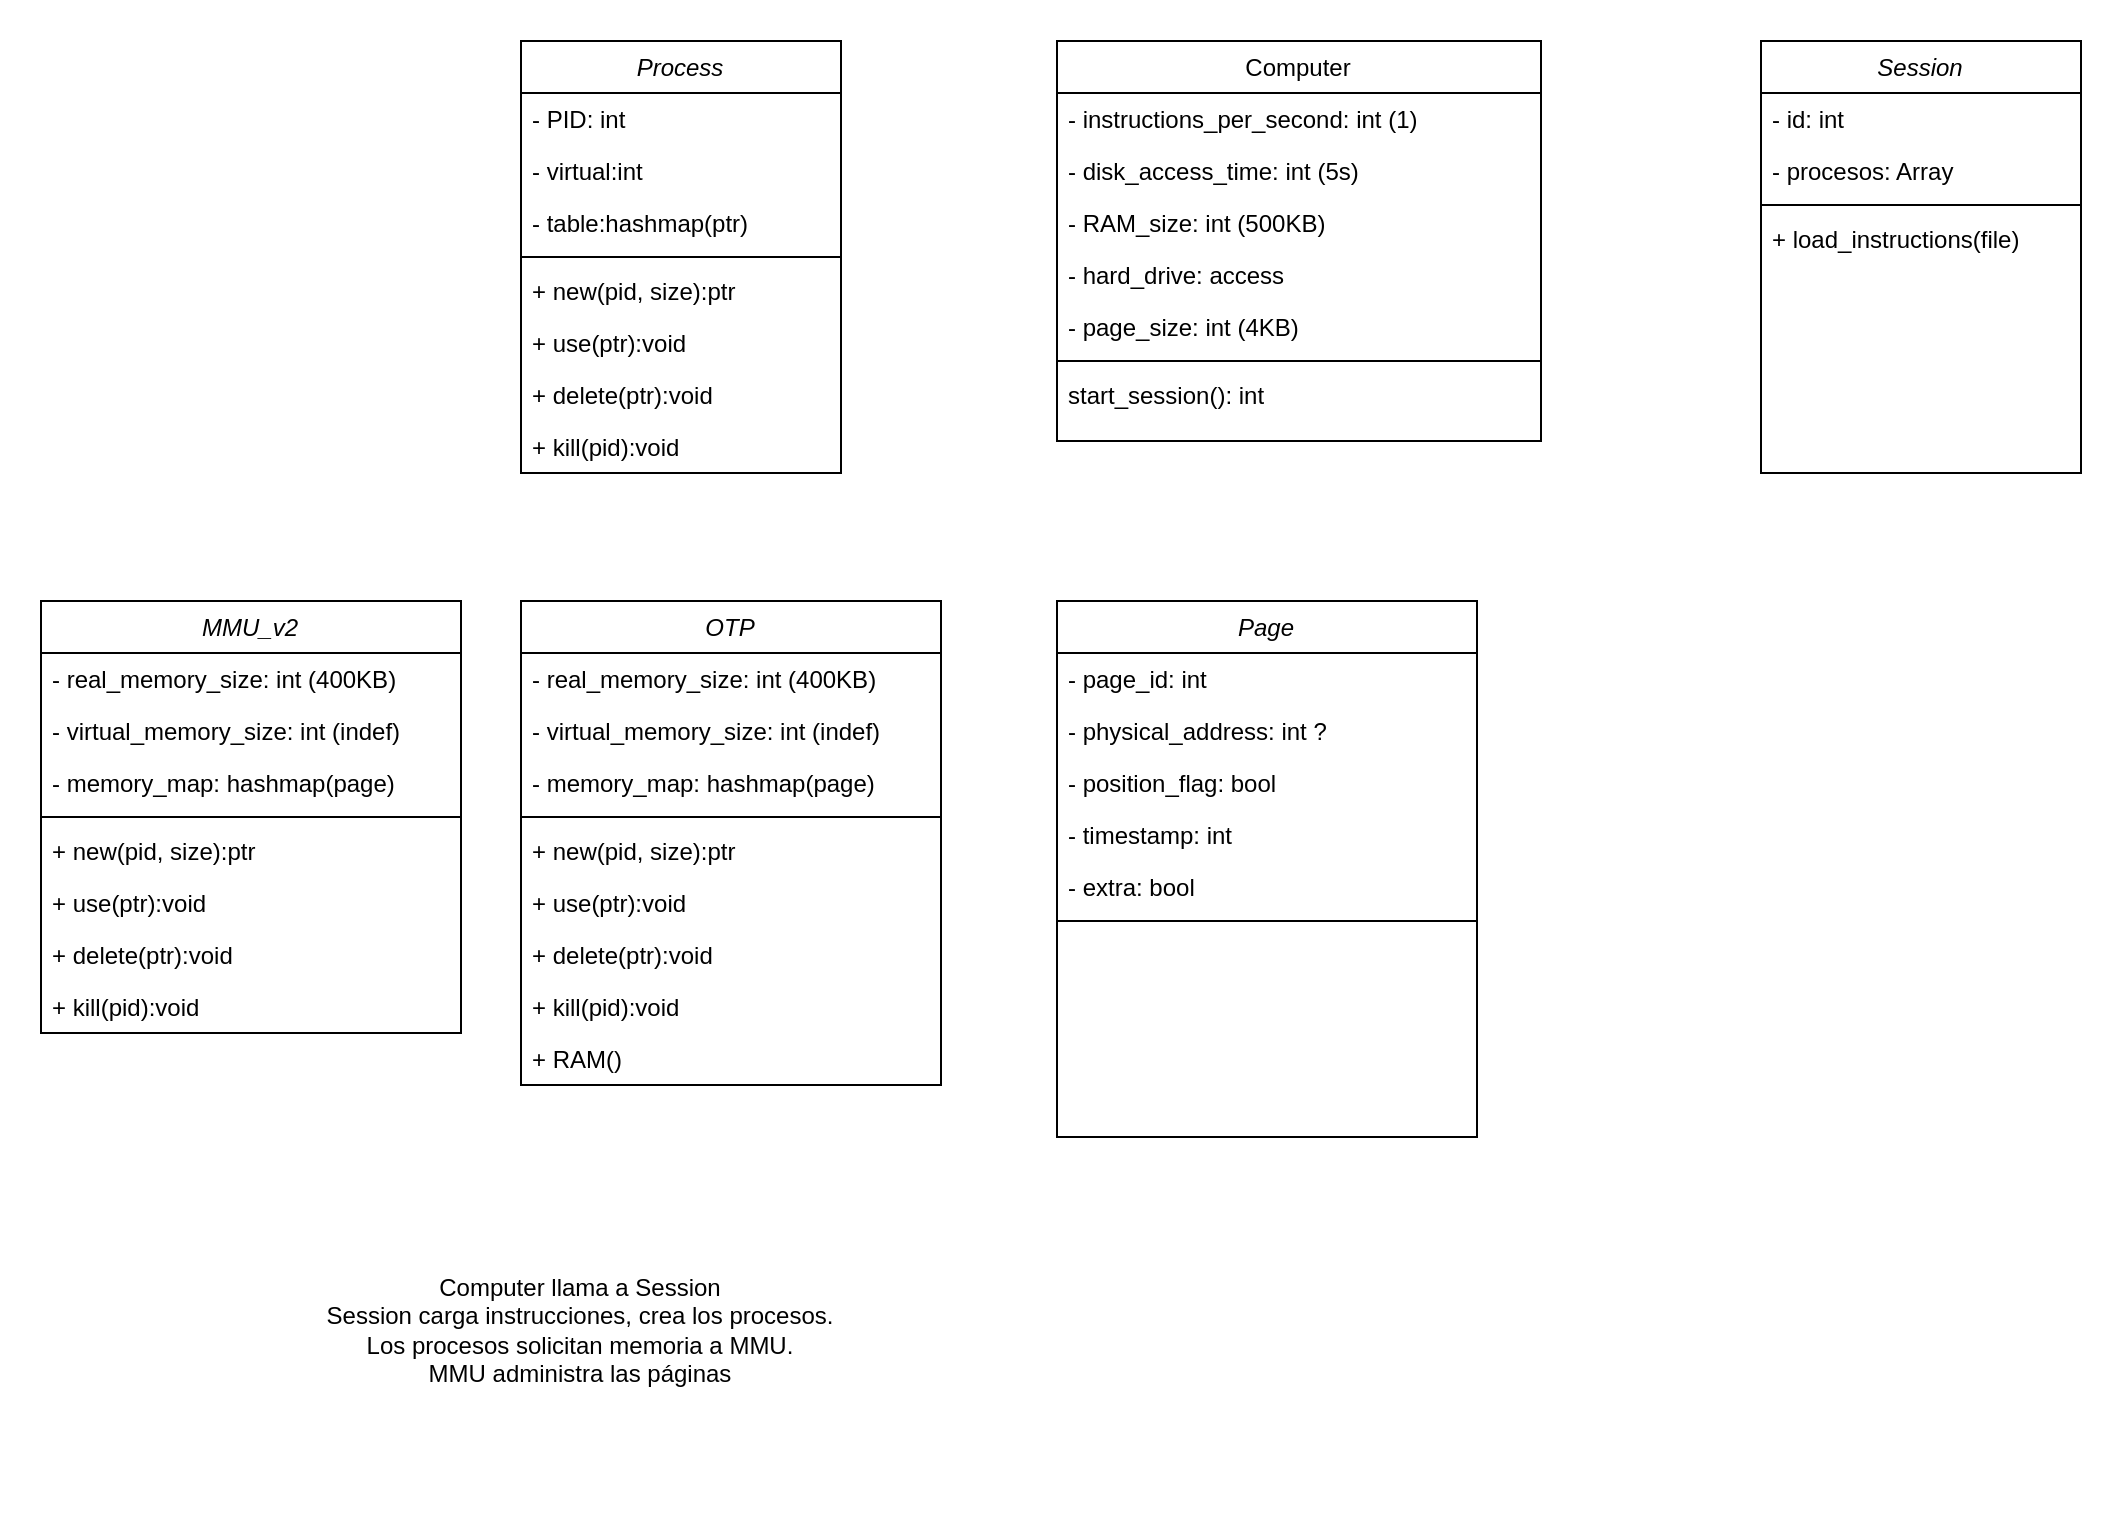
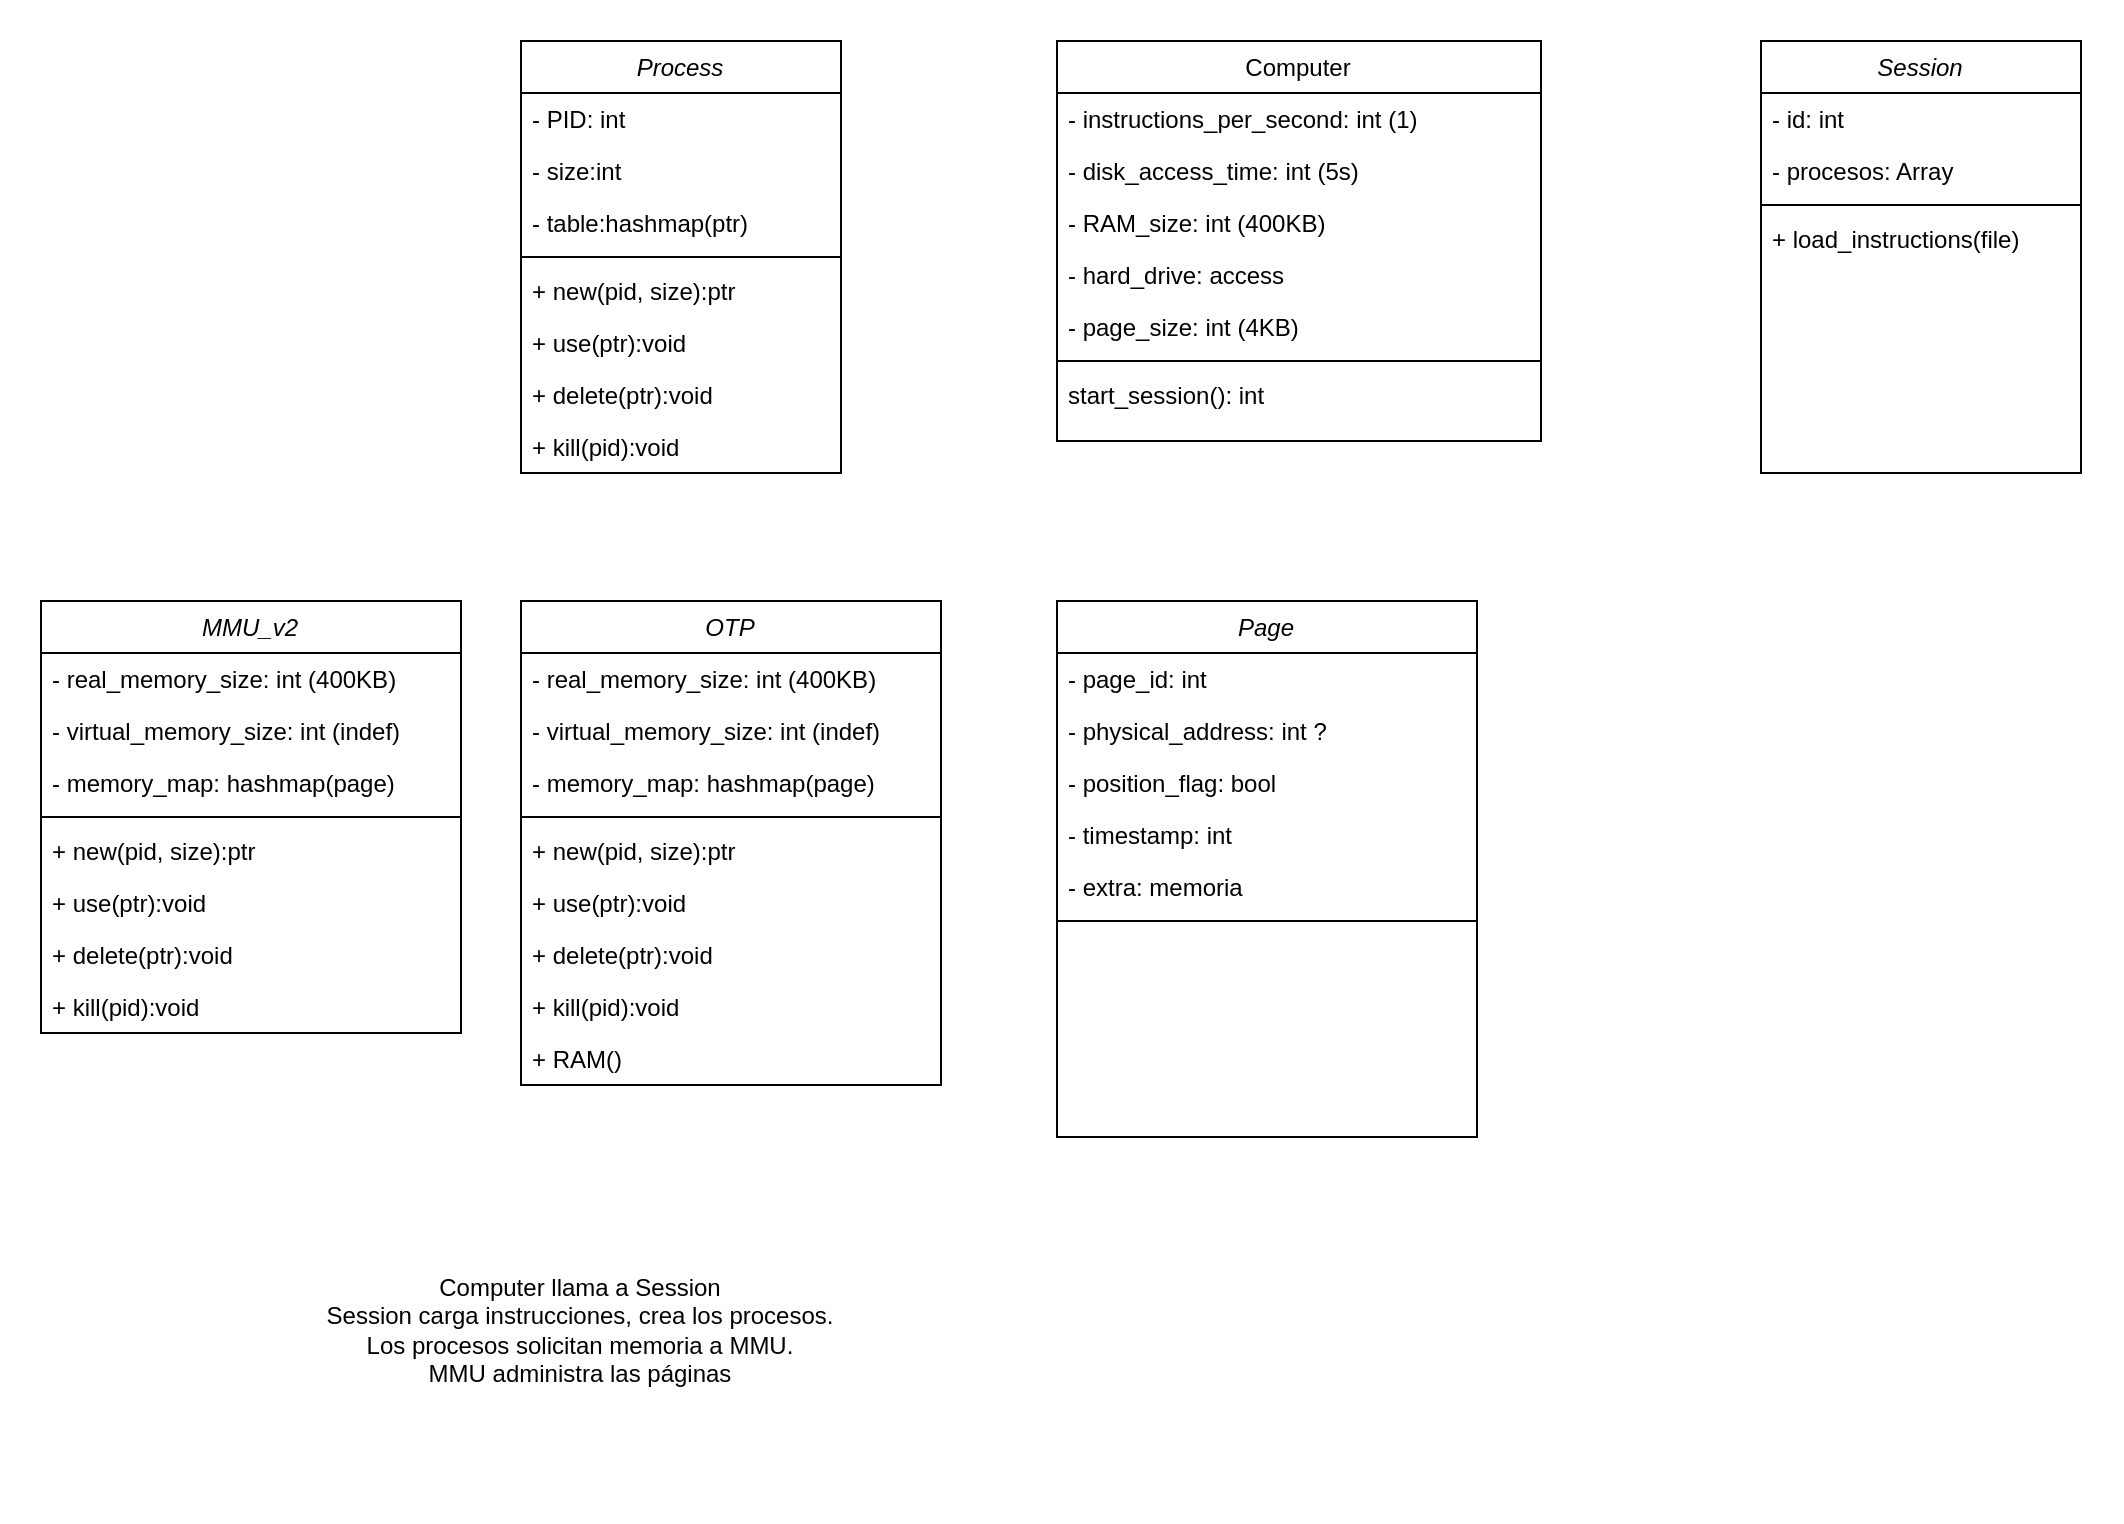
(604, 172) -> (587, 172)
(1204, 224) -> (1204, 224)
(1143, 888) -> (1163, 888)
